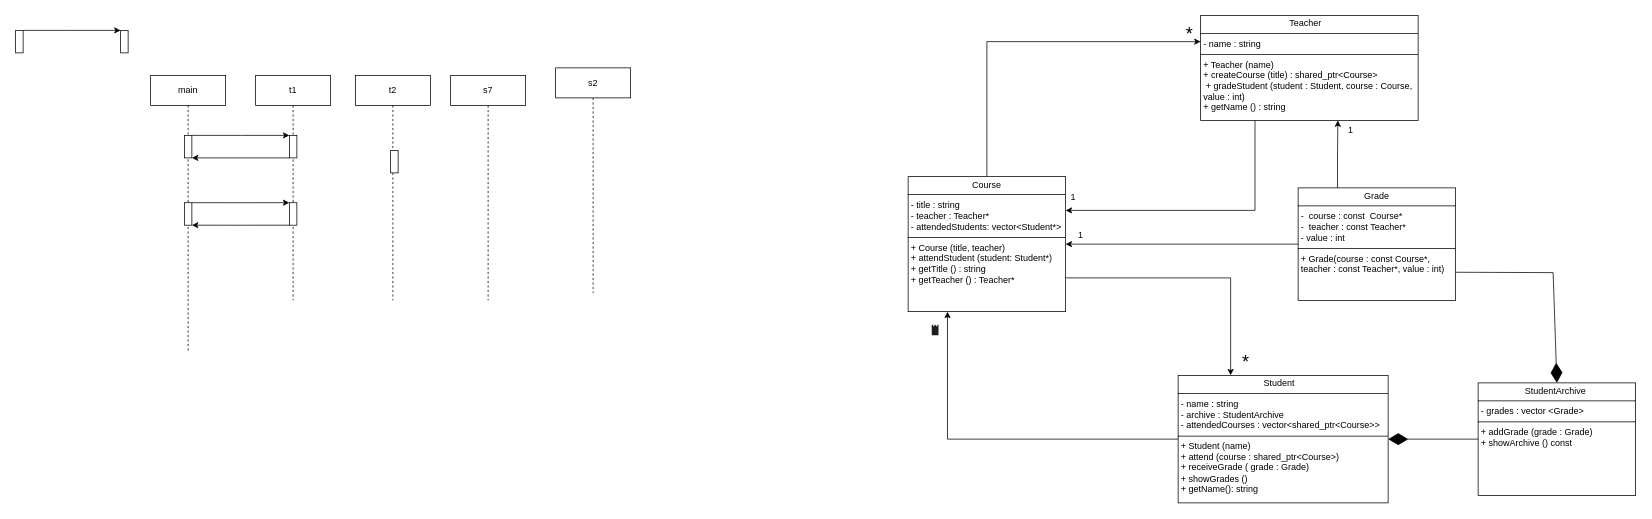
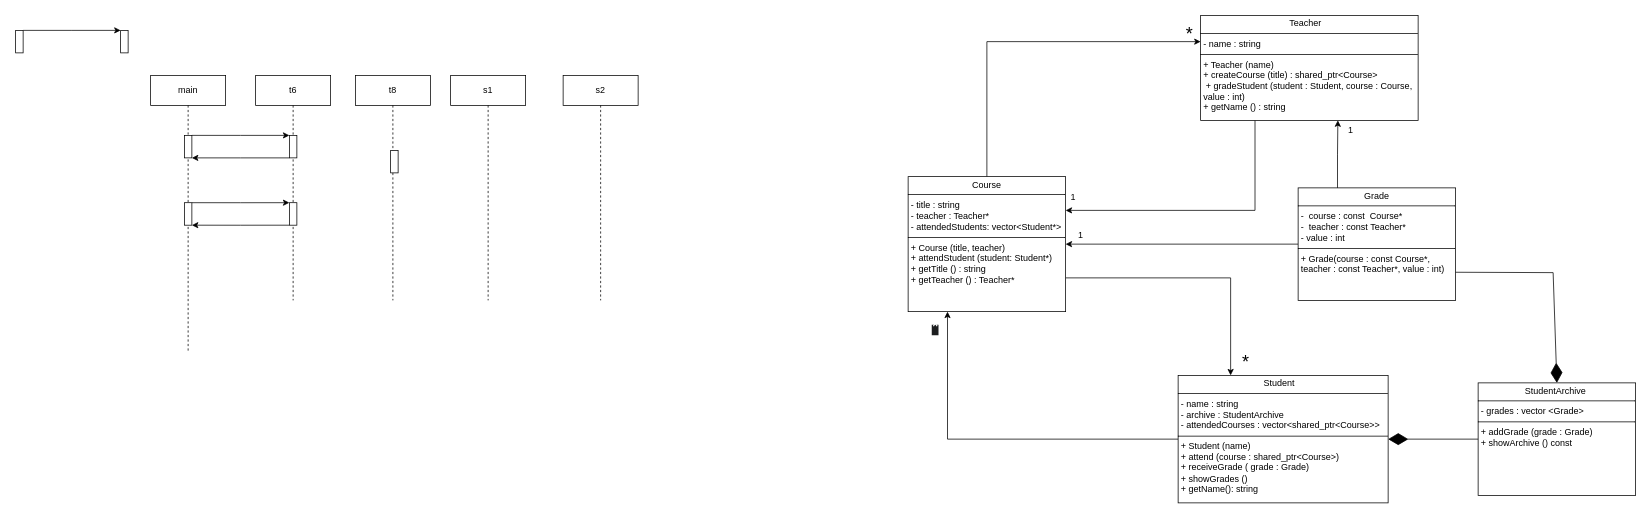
(293, 90) -> (293, 90)
(393, 90) -> (393, 90)
(488, 90) -> (488, 90)
(593, 180) -> (600, 188)
